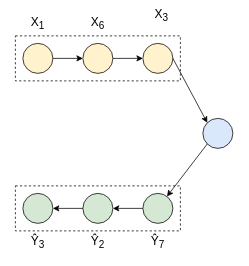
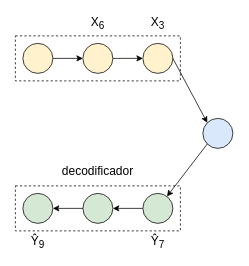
(162, 15) -> (158, 23)
(38, 23) -> none
none -> (98, 171)
(38, 242) -> (38, 242)
(98, 242) -> none
